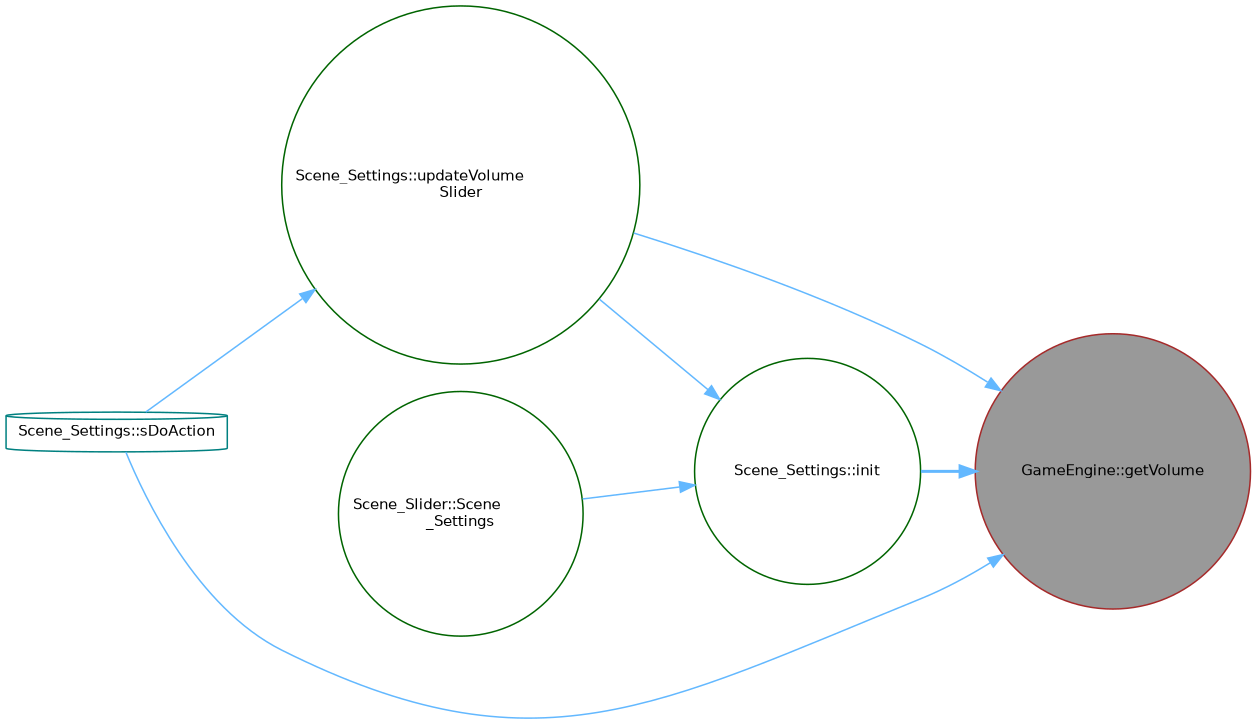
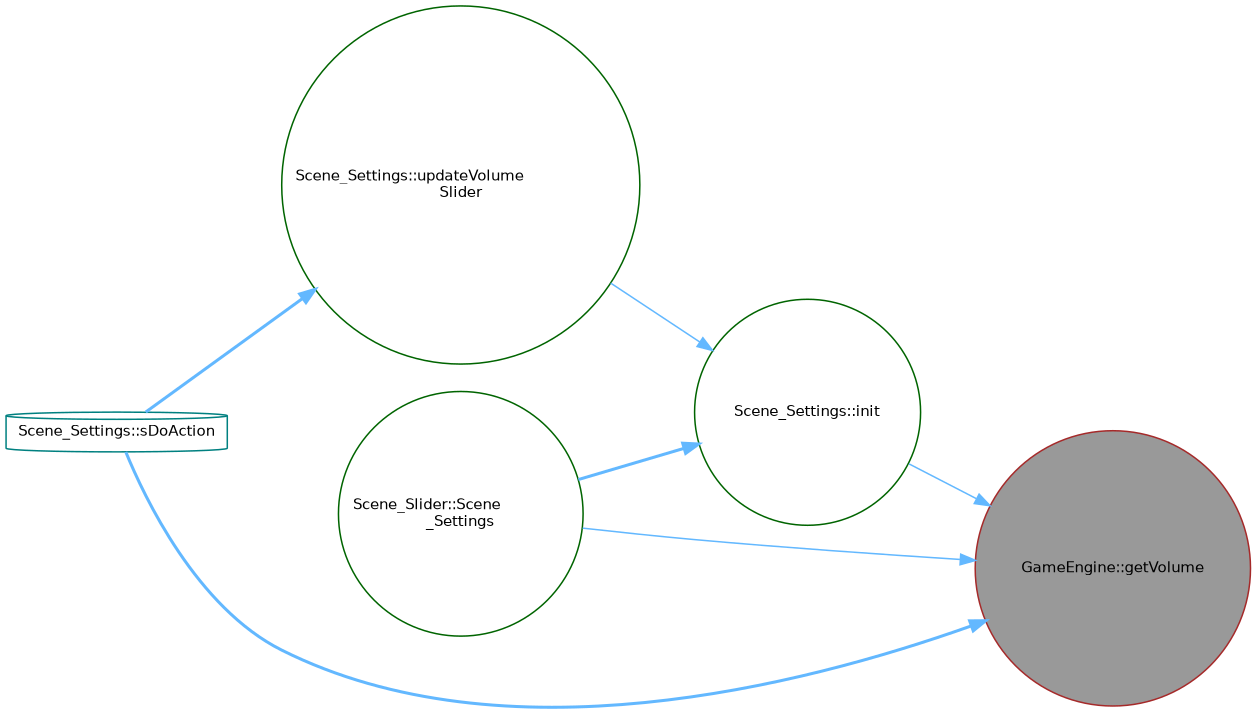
(815, 297) -> (771, 546)
(224, 355) -> (224, 355)
(940, 471) -> (943, 481)
(631, 493) -> (631, 464)
(517, 717) -> (499, 704)
